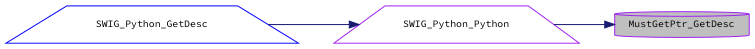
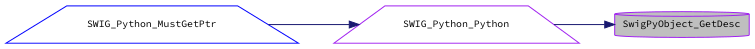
(152, 25) -> (152, 25)
(682, 25) -> (682, 25)
